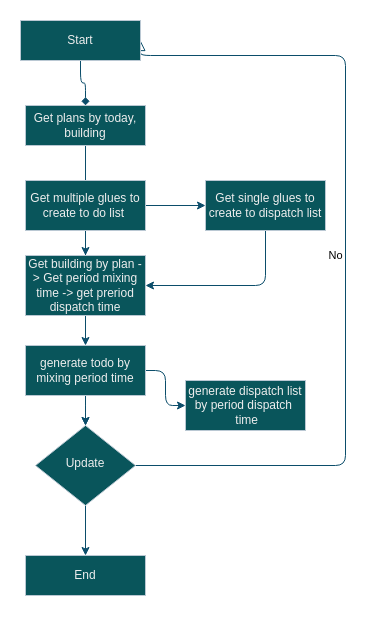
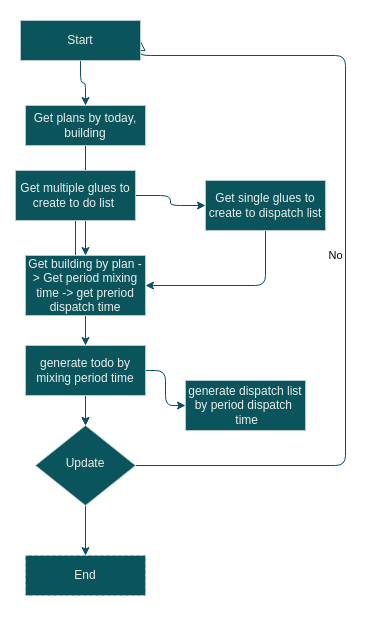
(86, 96) -> (86, 97)
(86, 206) -> (76, 196)
(86, 576) -> (86, 576)
